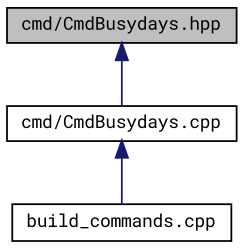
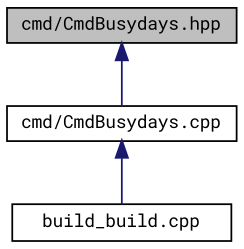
(122, 223) -> (122, 223)
